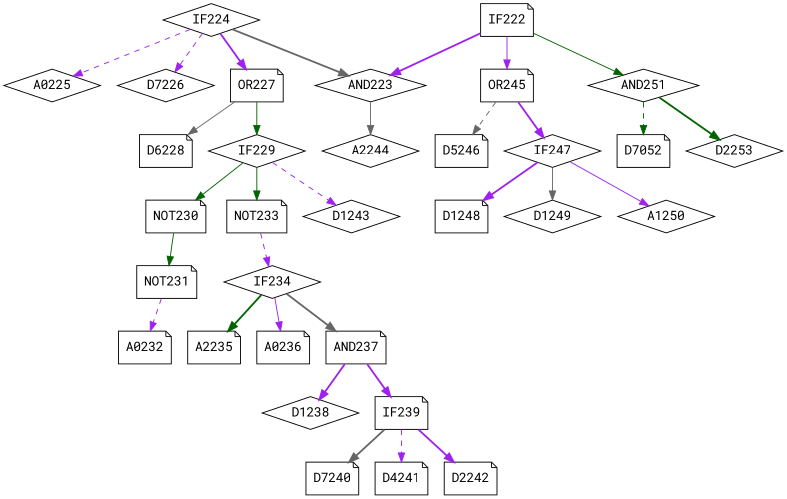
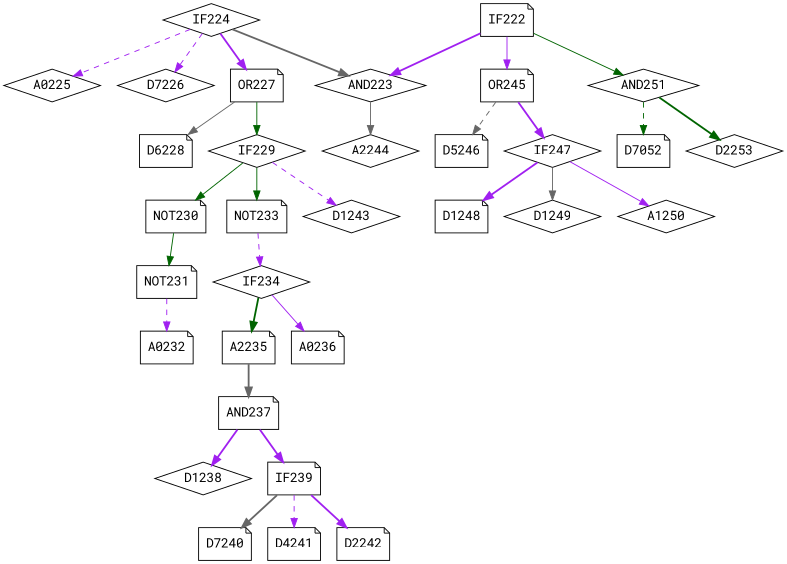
(307, 310) -> (249, 376)
